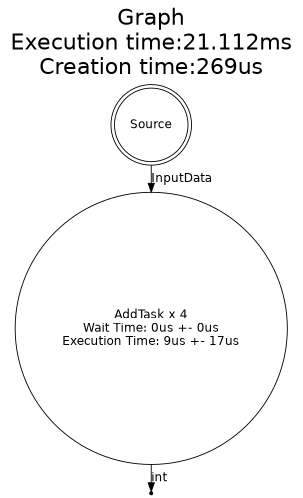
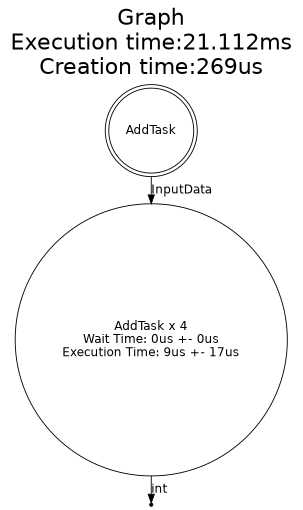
(151, 125) -> (151, 131)
